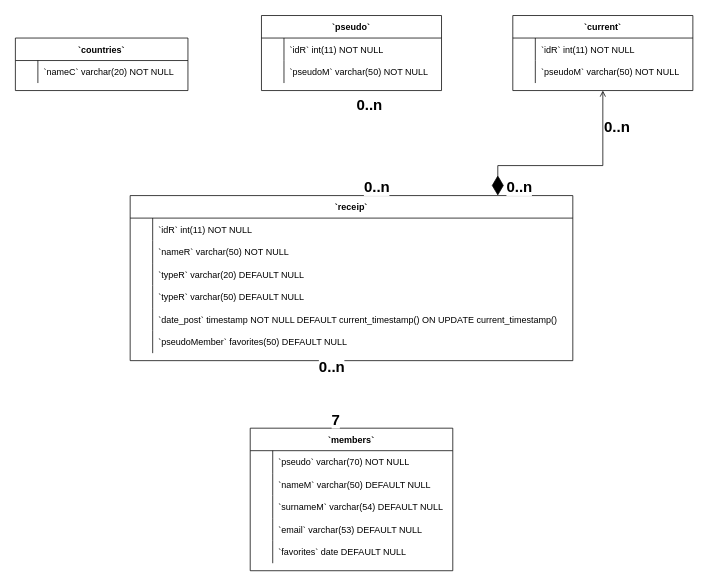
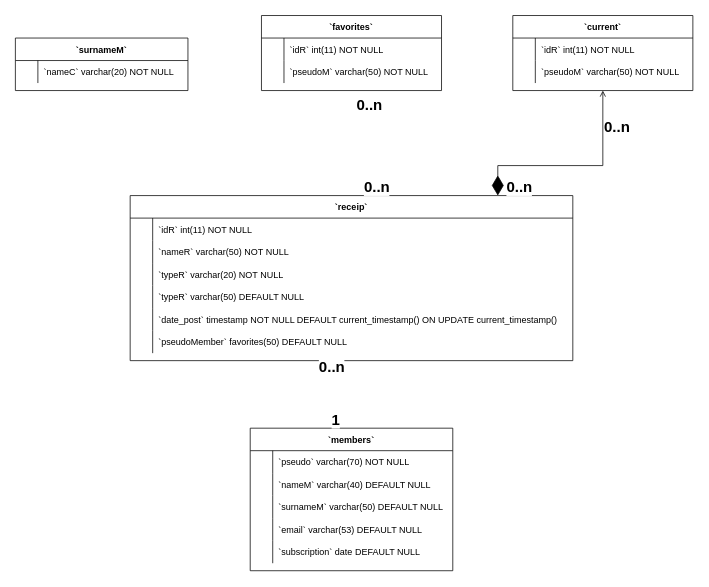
(351, 27) -> (351, 27)
(101, 50) -> (101, 50)
(235, 275) -> (225, 275)
(336, 420) -> (336, 420)
(355, 485) -> (355, 485)
(363, 507) -> (363, 507)
(347, 552) -> (353, 552)
